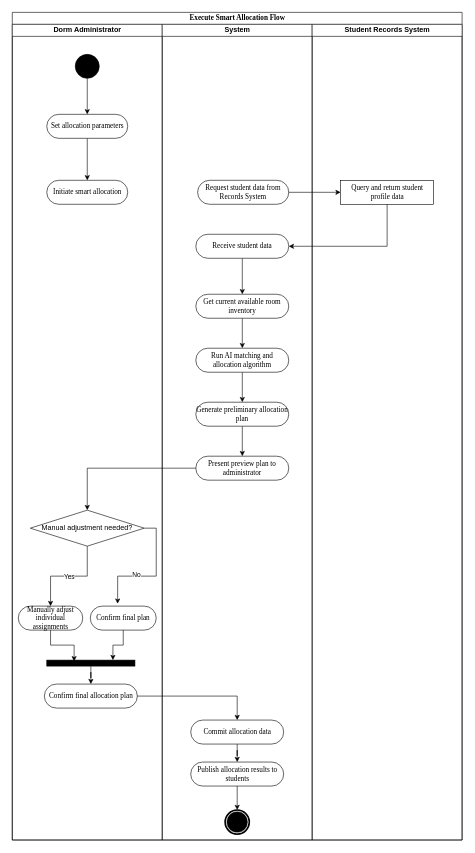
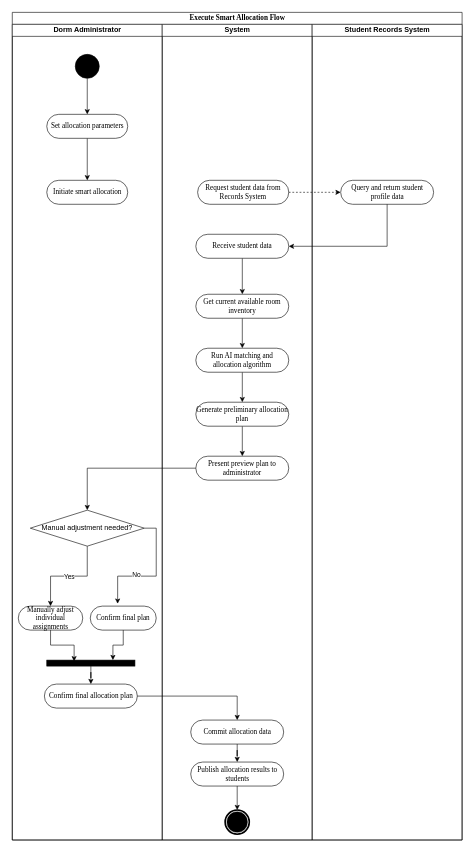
(314, 192) -> (314, 192)
(387, 192) -> (387, 192)
